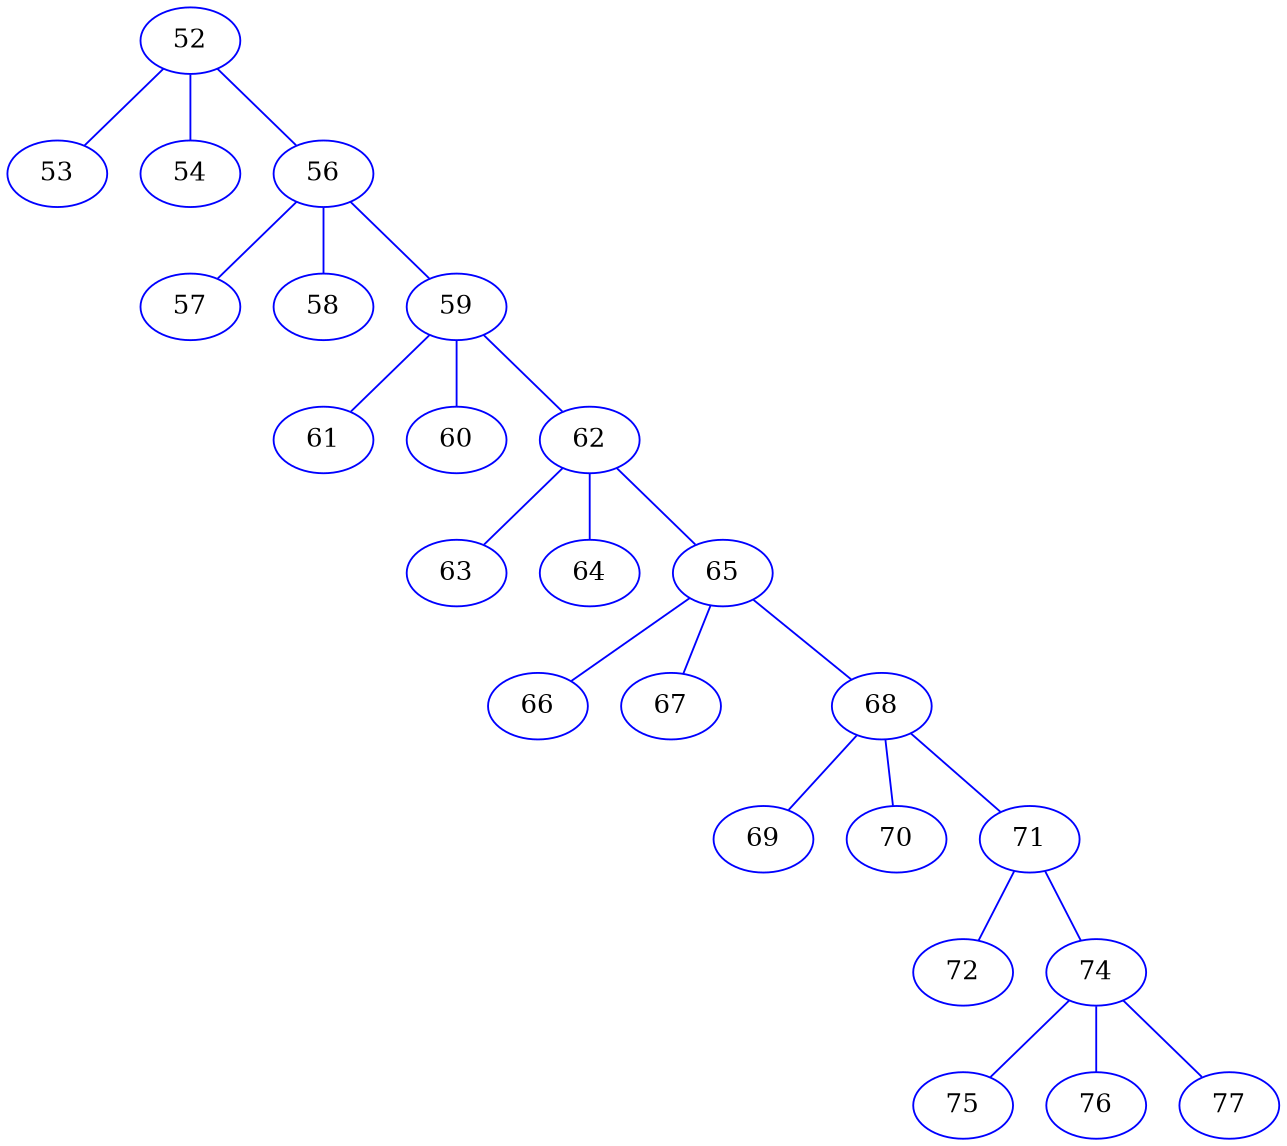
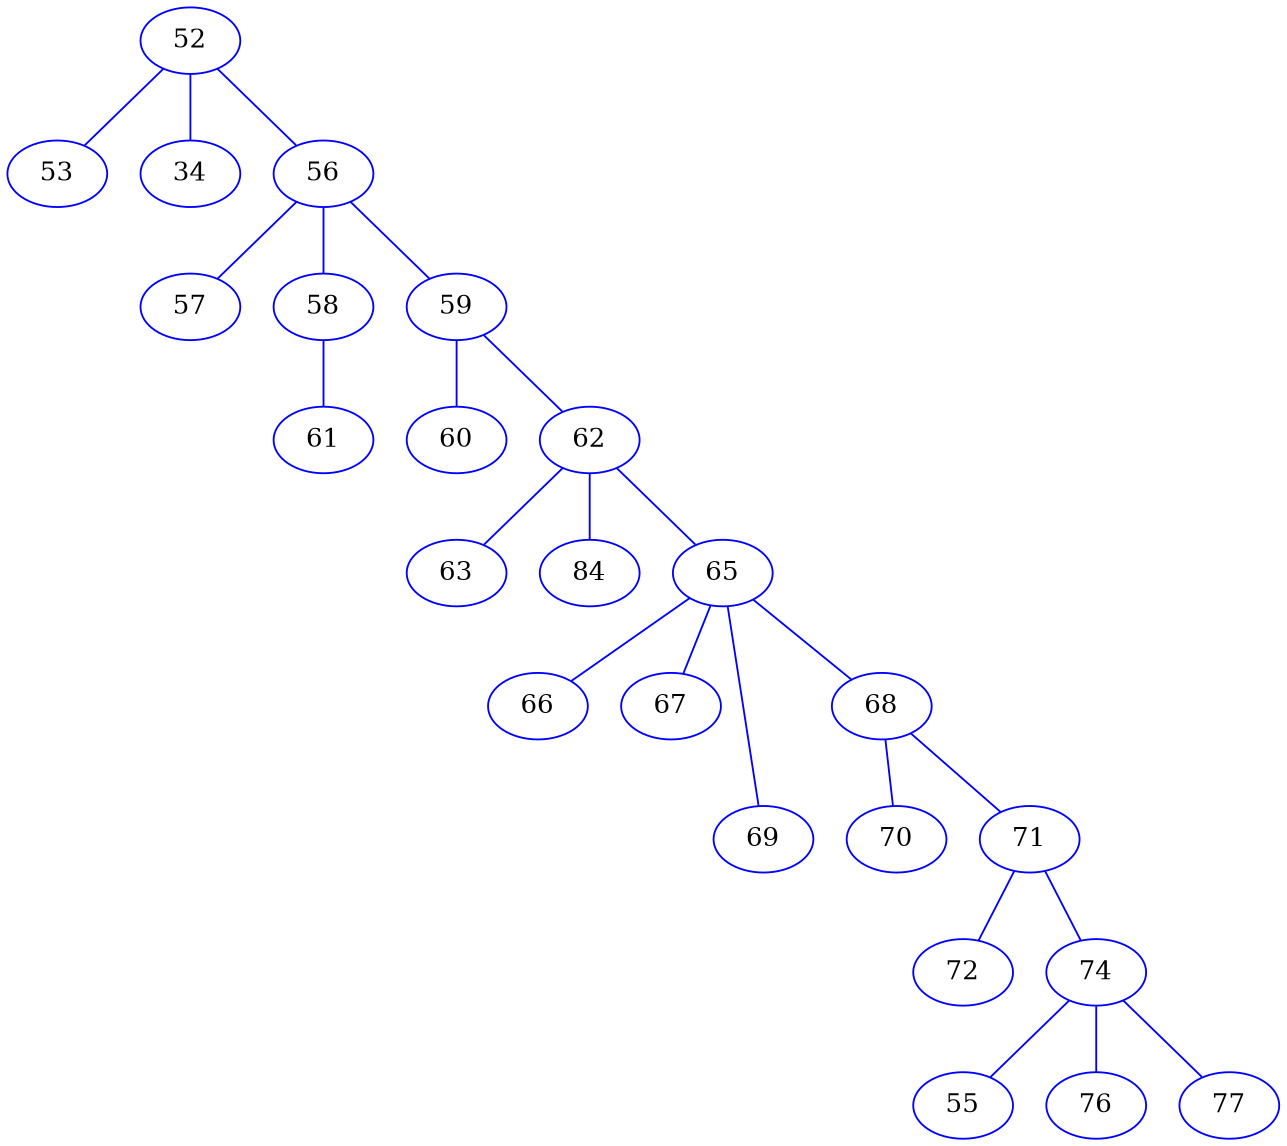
(190, 174) -> (190, 174)
(390, 373) -> (324, 374)
(590, 573) -> (590, 573)
(823, 773) -> (743, 706)
(963, 1105) -> (963, 1105)
